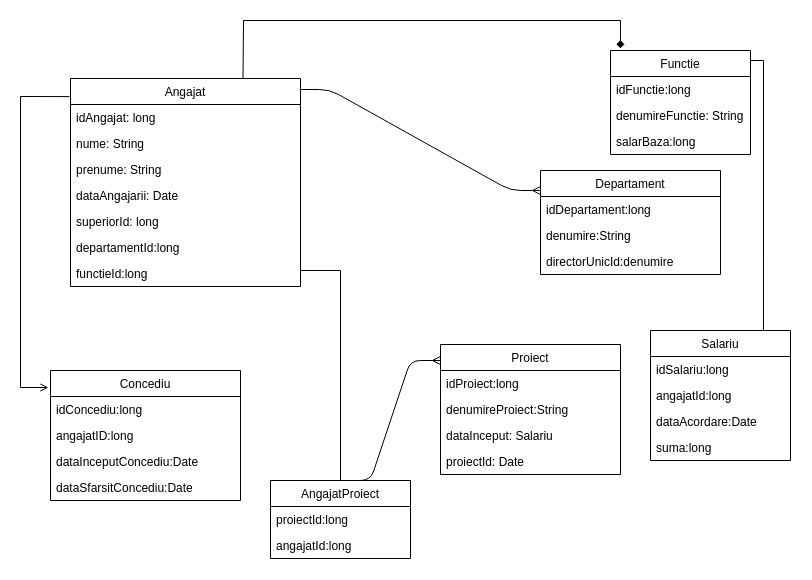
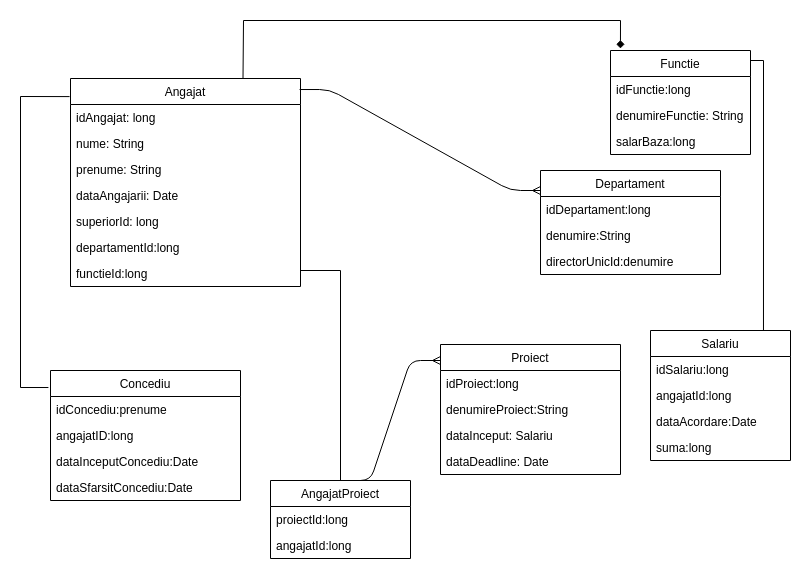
(42, 388) -> (43, 388)
(100, 410) -> (112, 410)
(492, 462) -> (500, 462)
